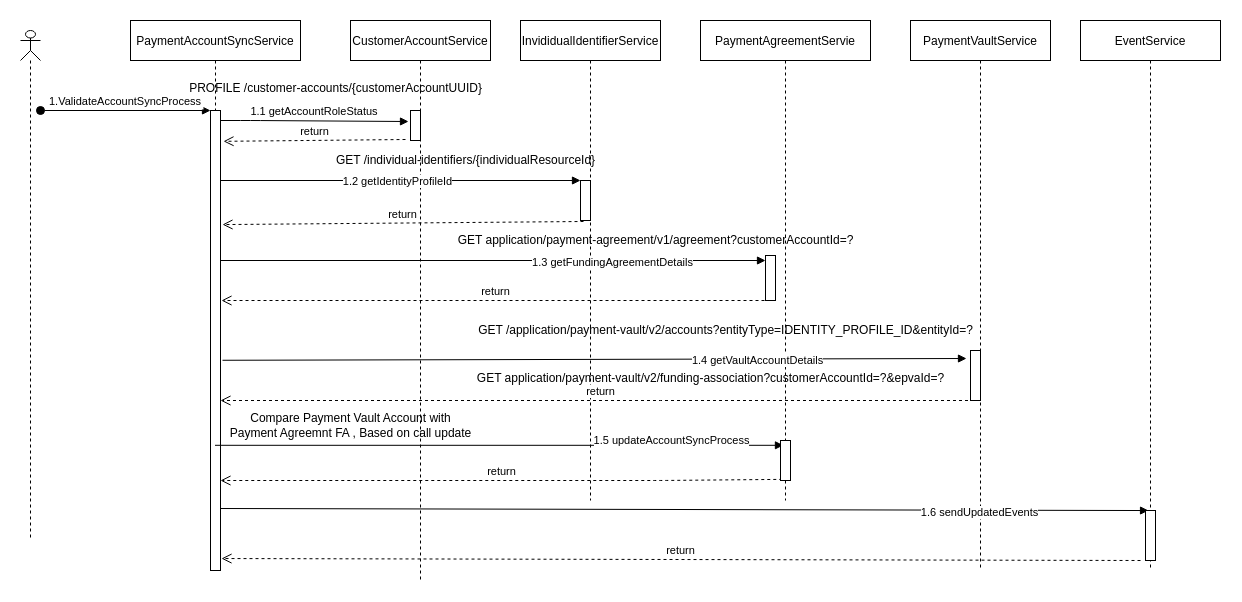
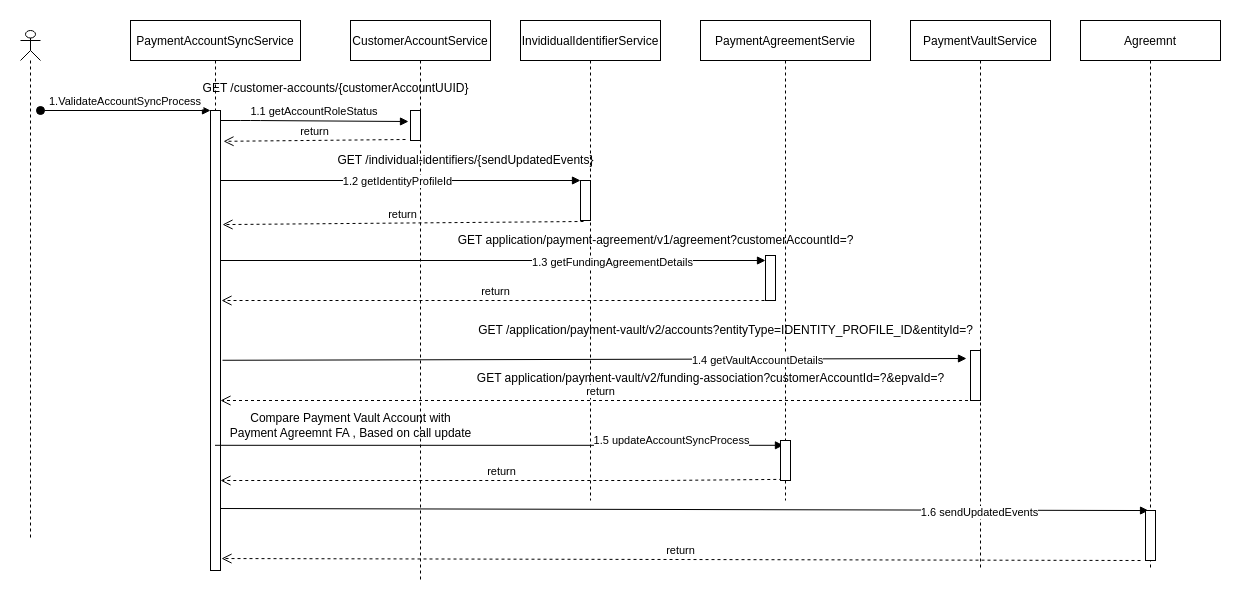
(1150, 41) -> (1150, 41)
(331, 96) -> (331, 96)
(466, 161) -> (466, 161)
